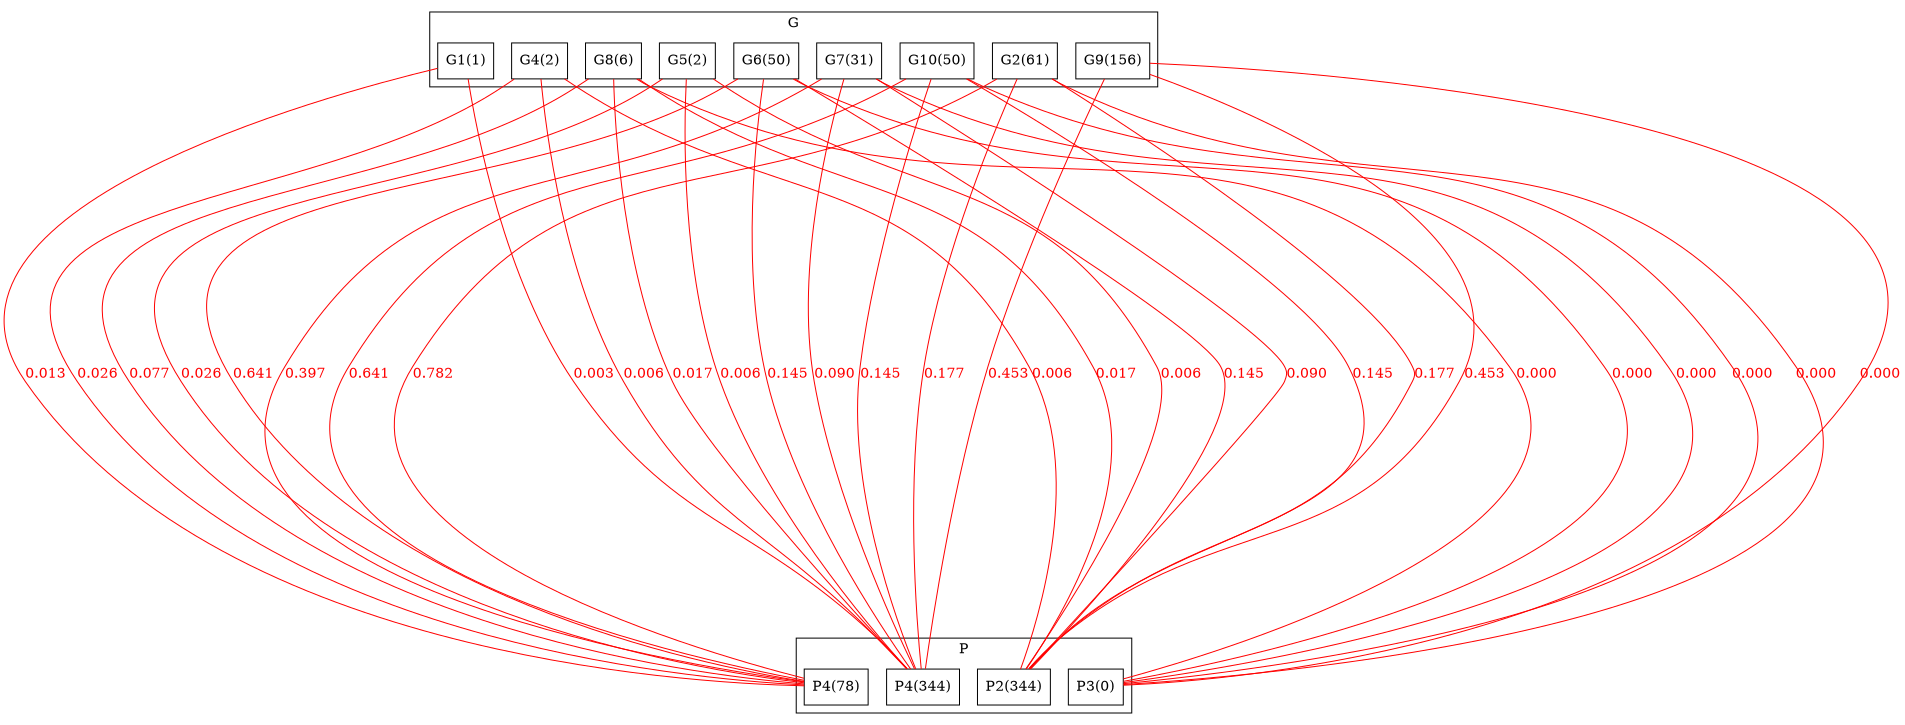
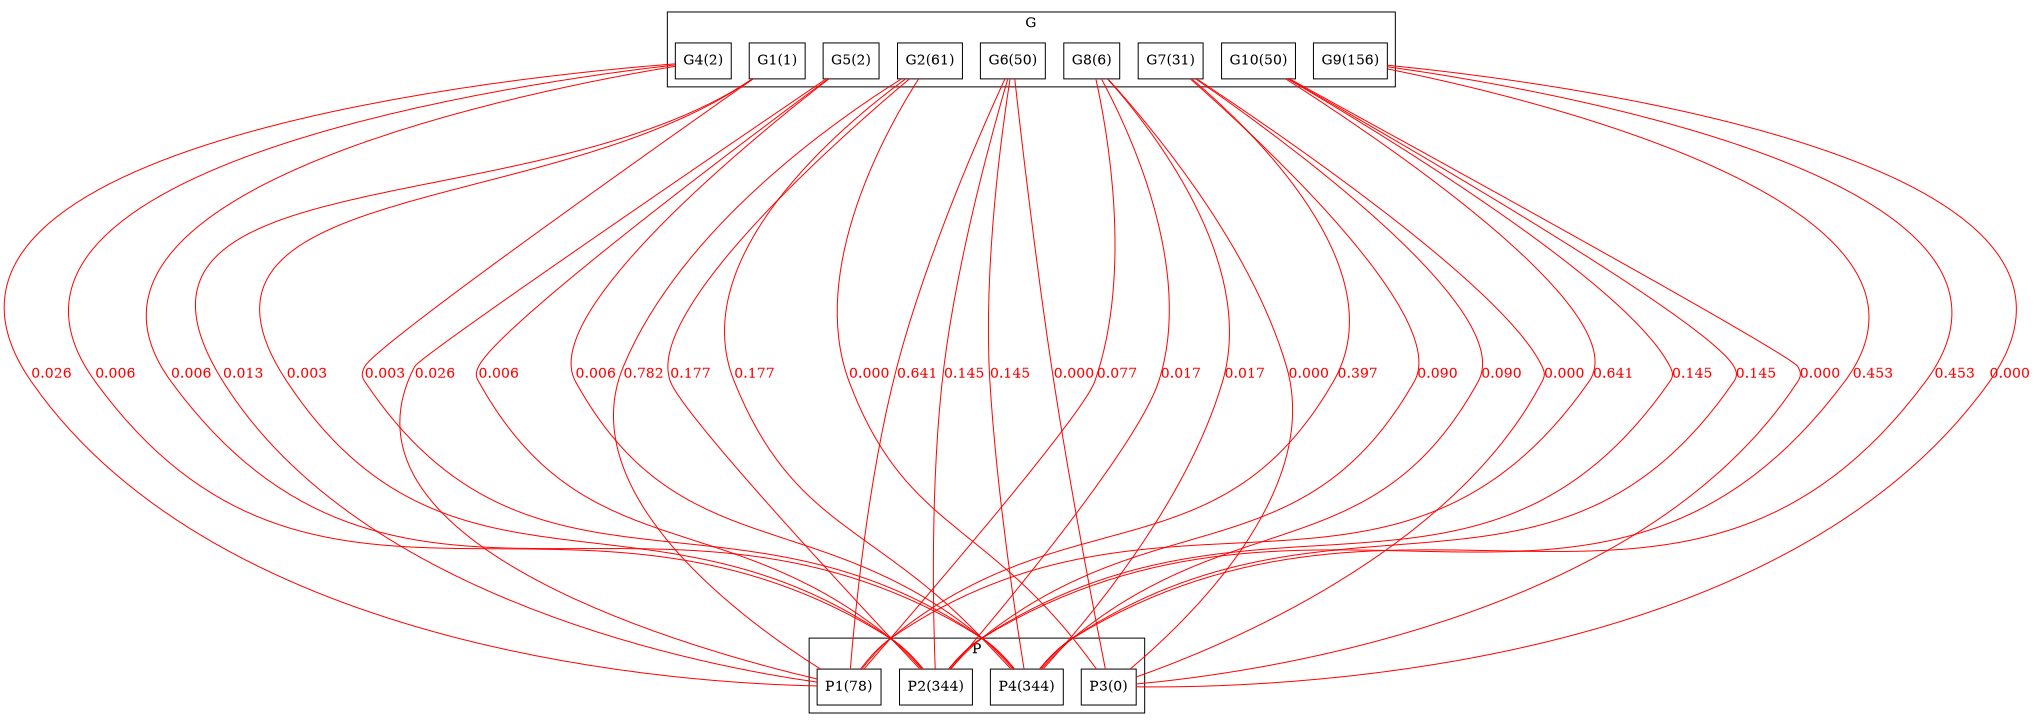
none -> (313, 413)
(836, 687) -> (849, 687)
